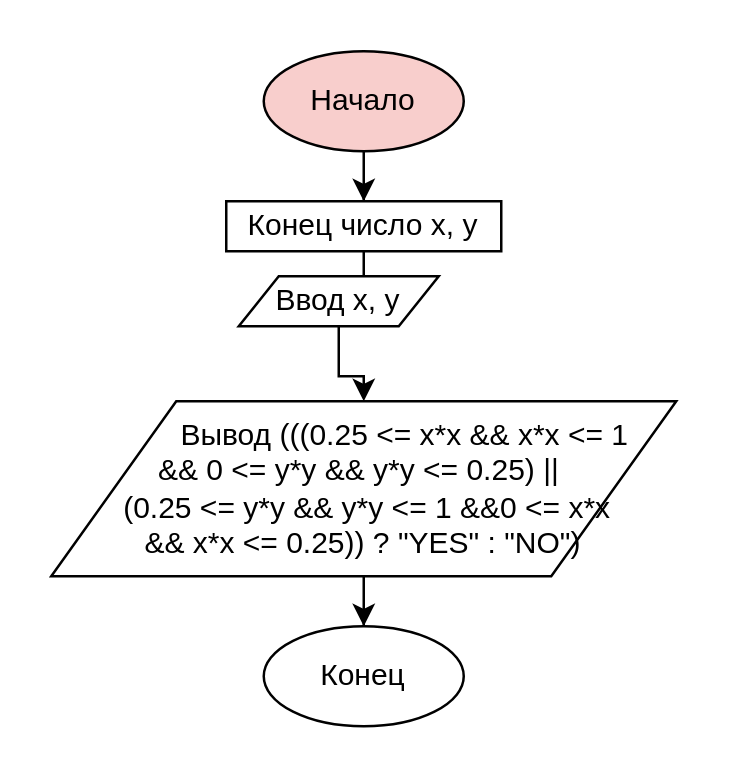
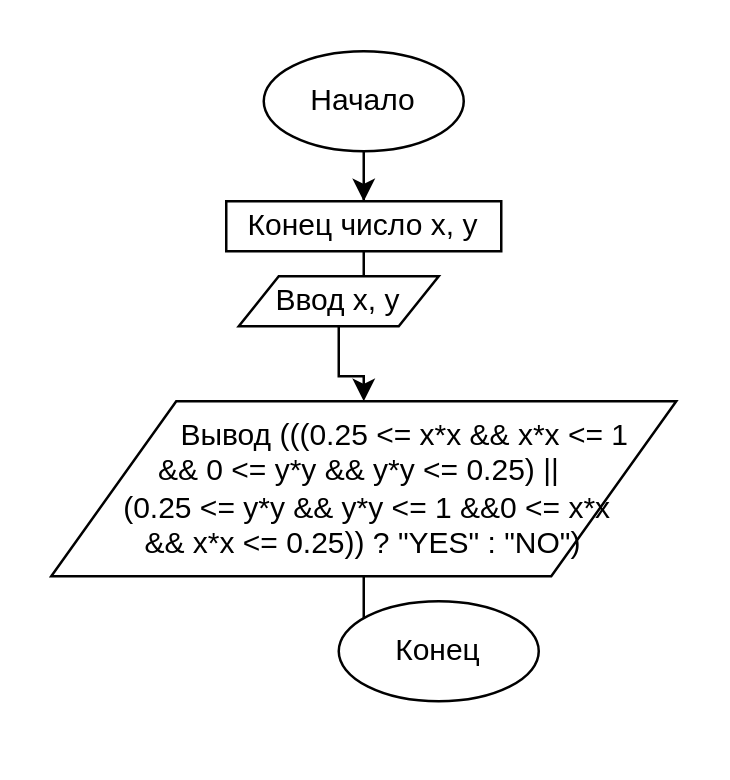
(364, 101) -> (364, 101)
(364, 676) -> (439, 651)
